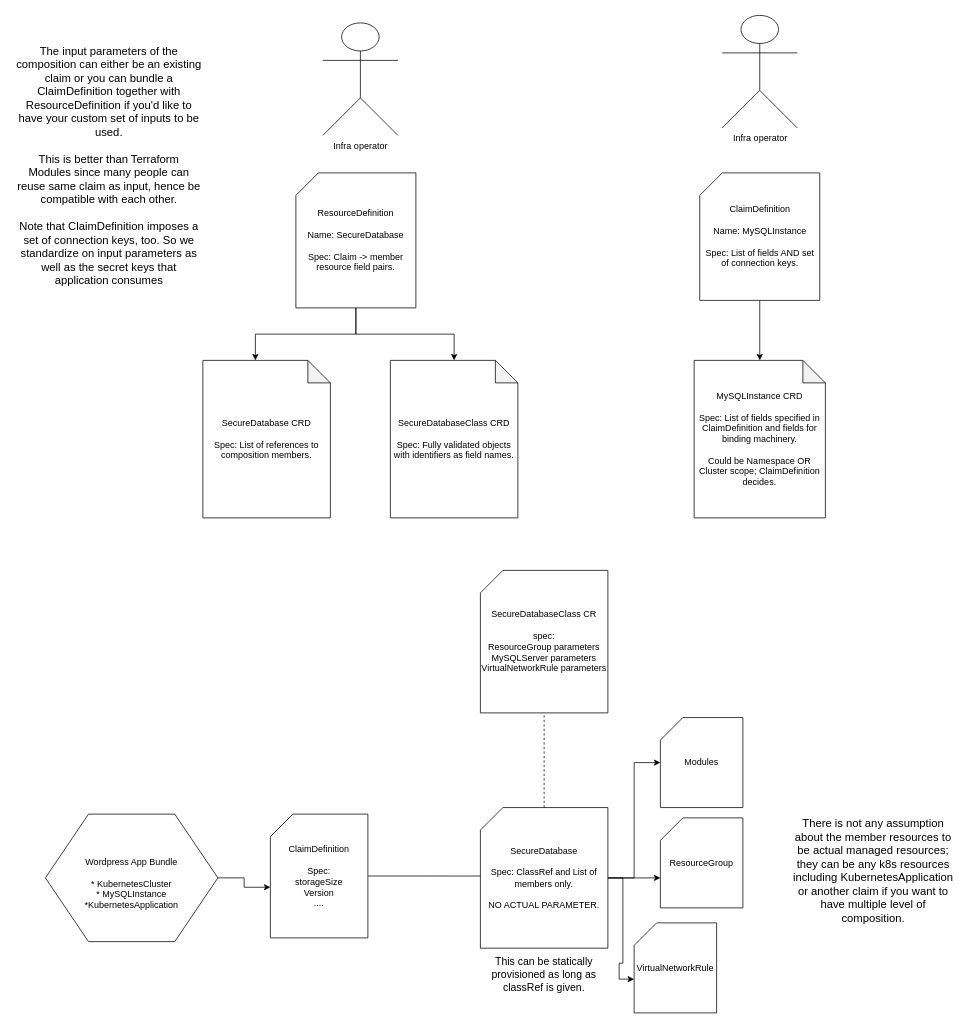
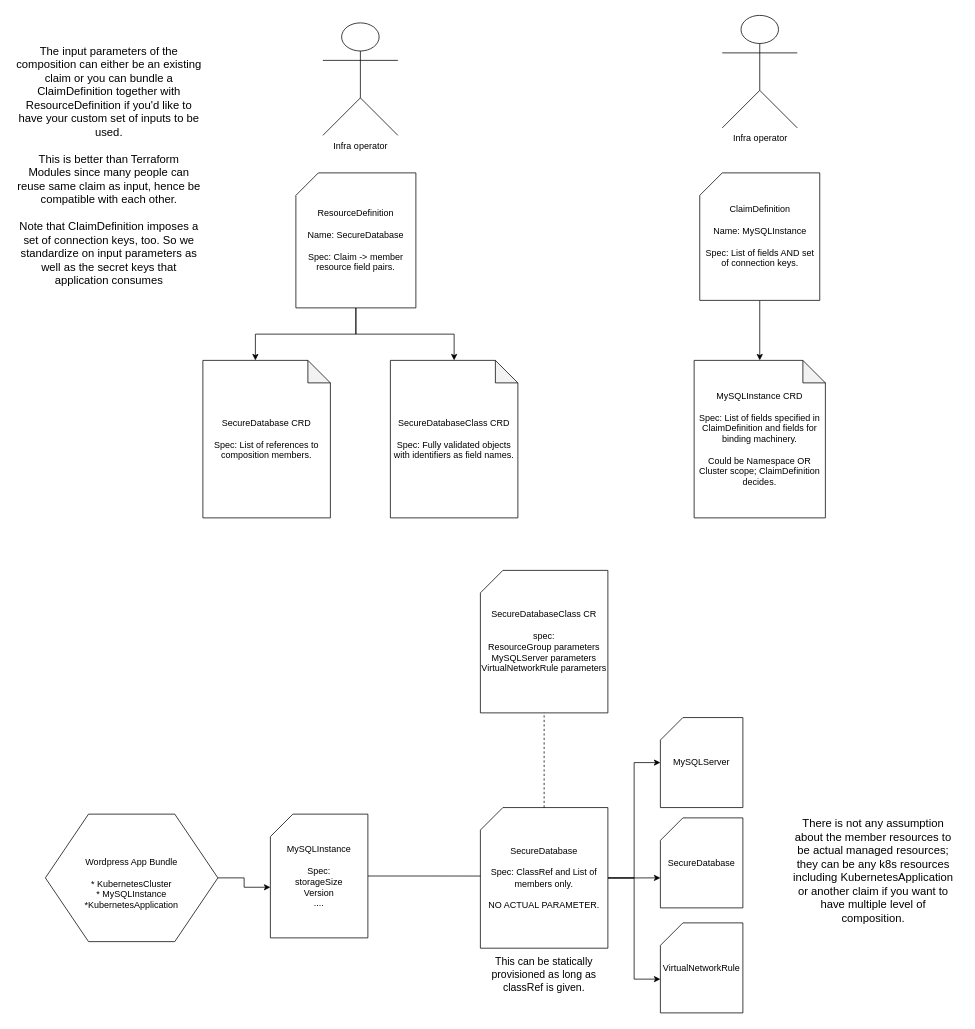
(702, 762) -> (702, 762)
(702, 863) -> (702, 863)
(319, 876) -> (319, 876)
(675, 968) -> (702, 968)
